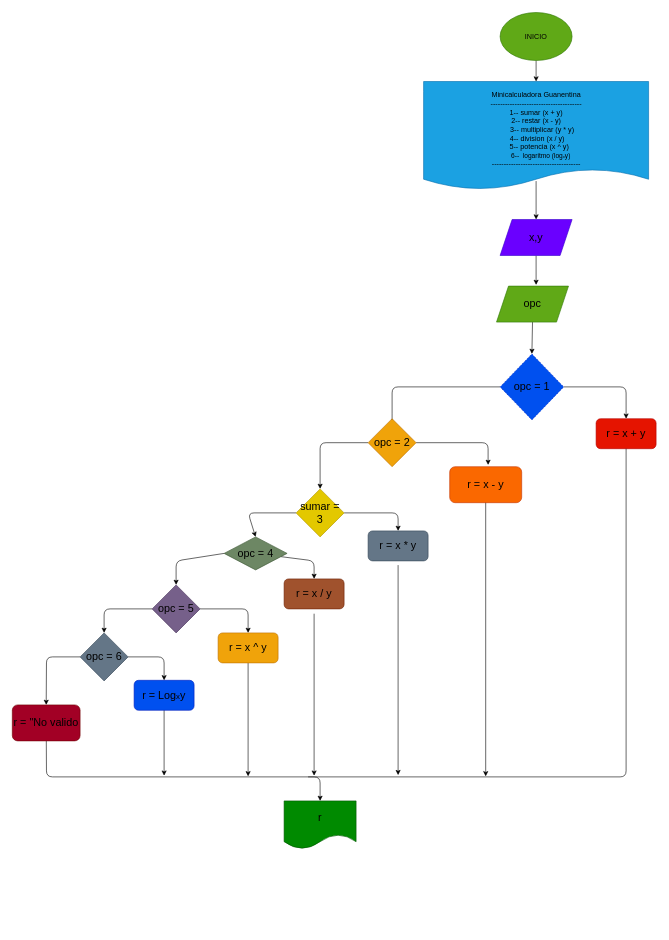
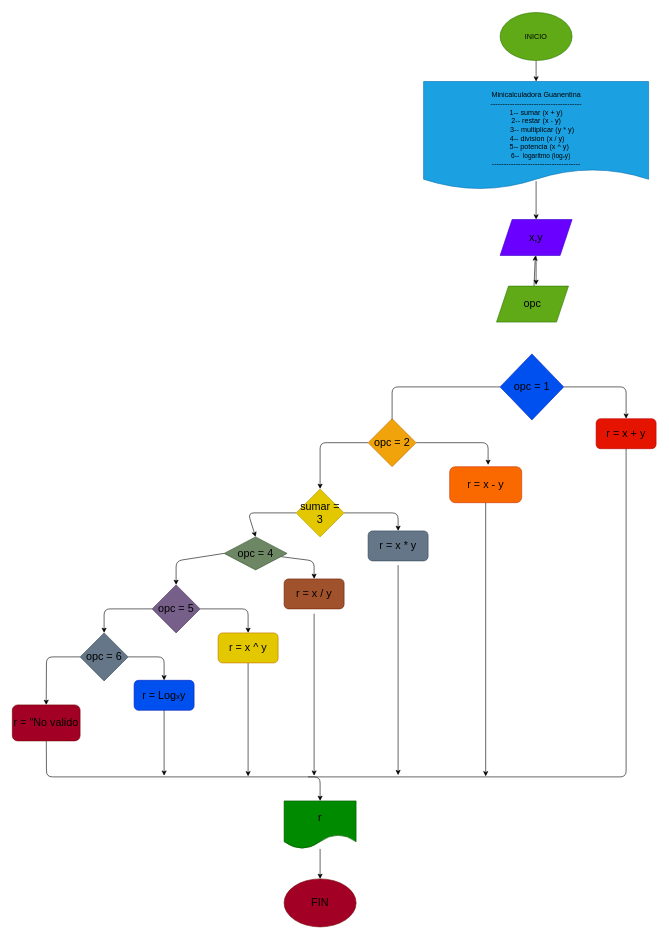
(532, 327) -> (534, 281)
(532, 387) -> (532, 387)
(248, 648) -> (248, 648)
none -> (320, 873)
none -> (320, 903)
